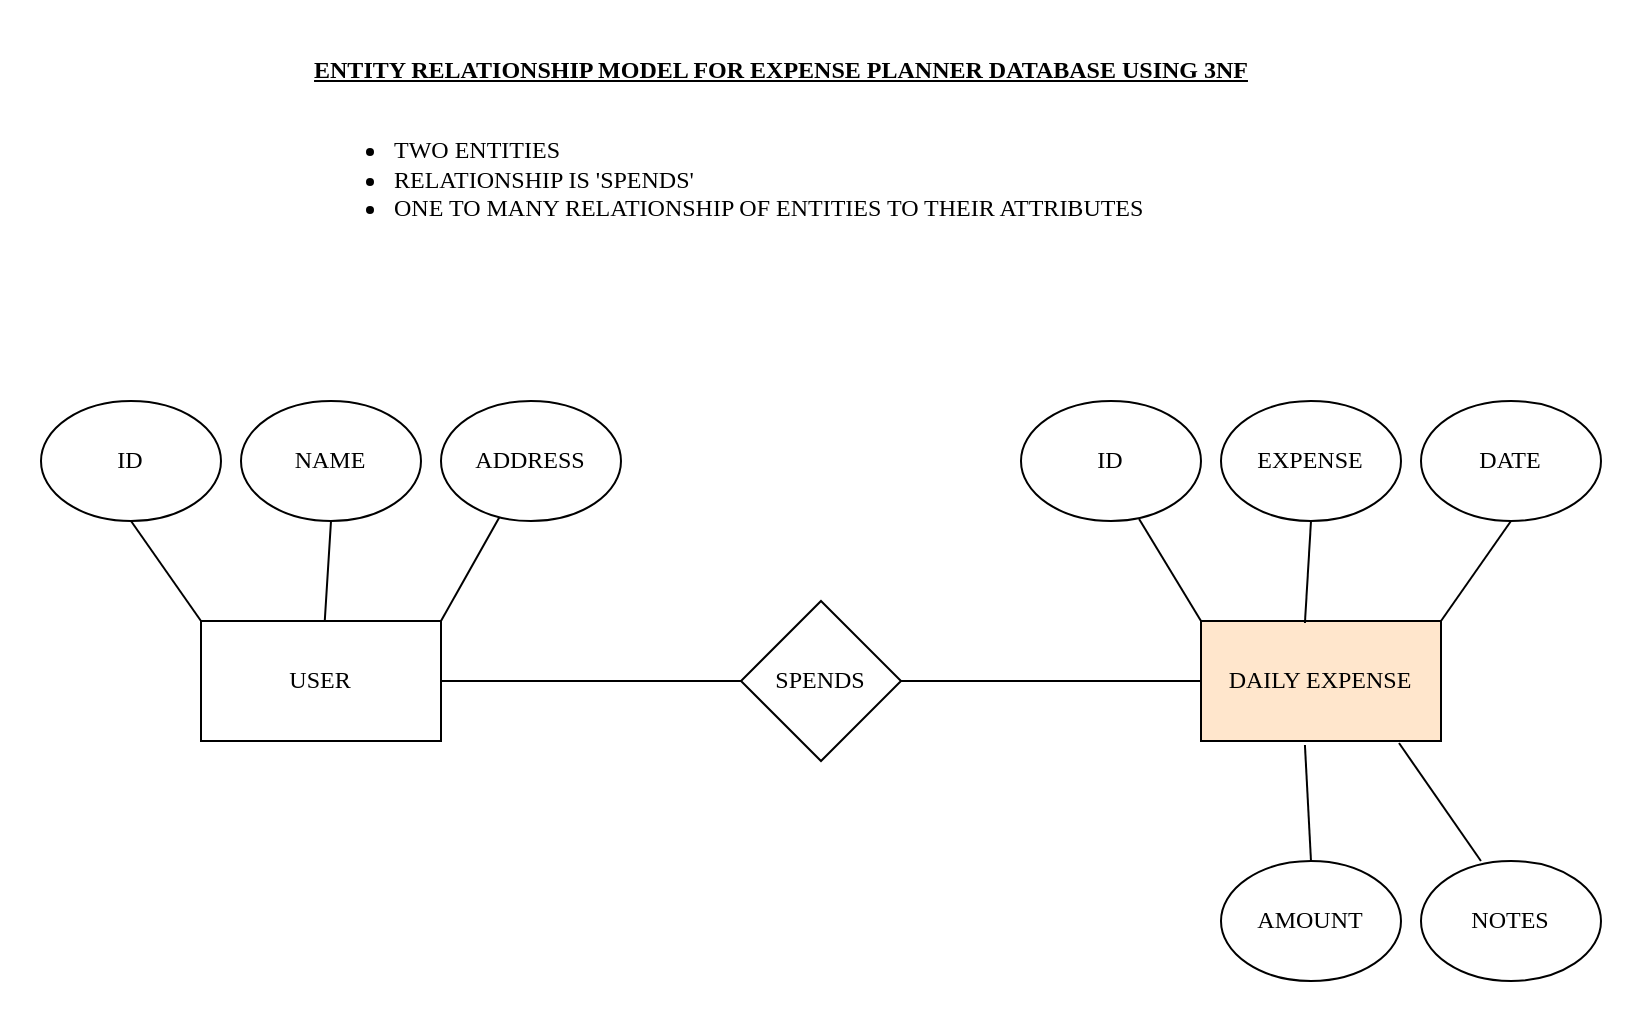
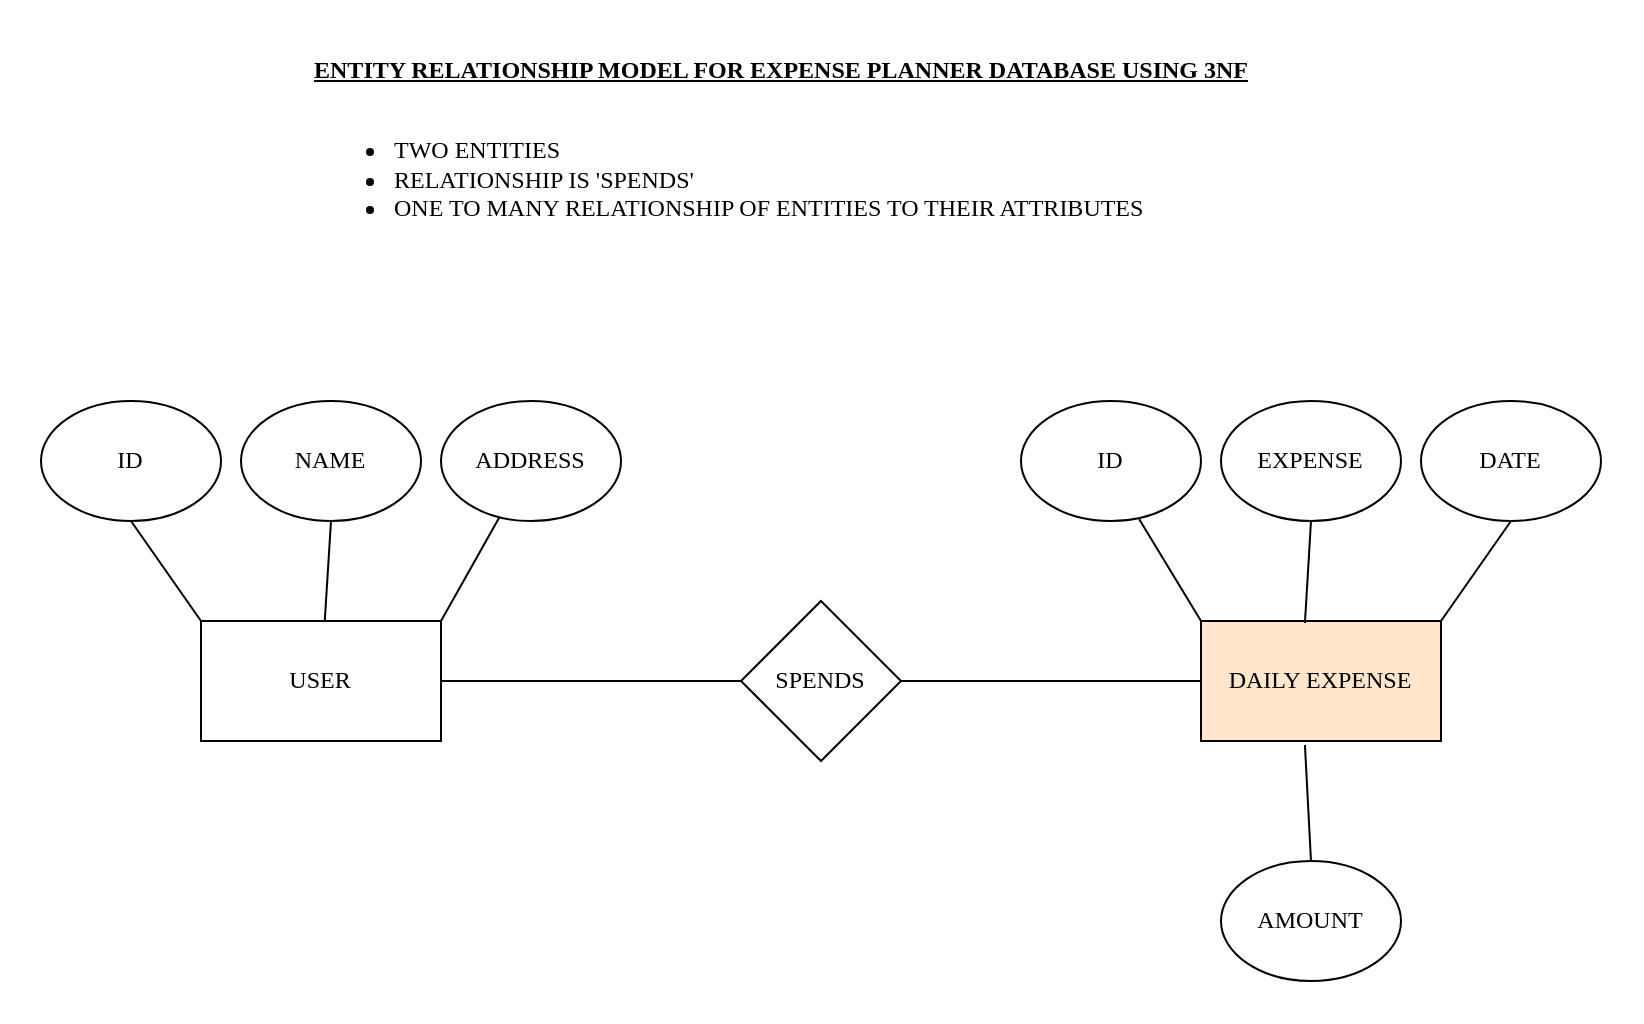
(1440, 802) -> none
(1511, 921) -> none
